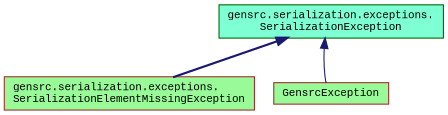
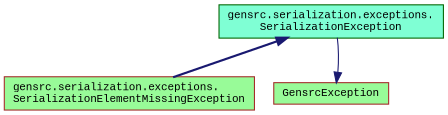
(324, 66) -> (338, 55)
